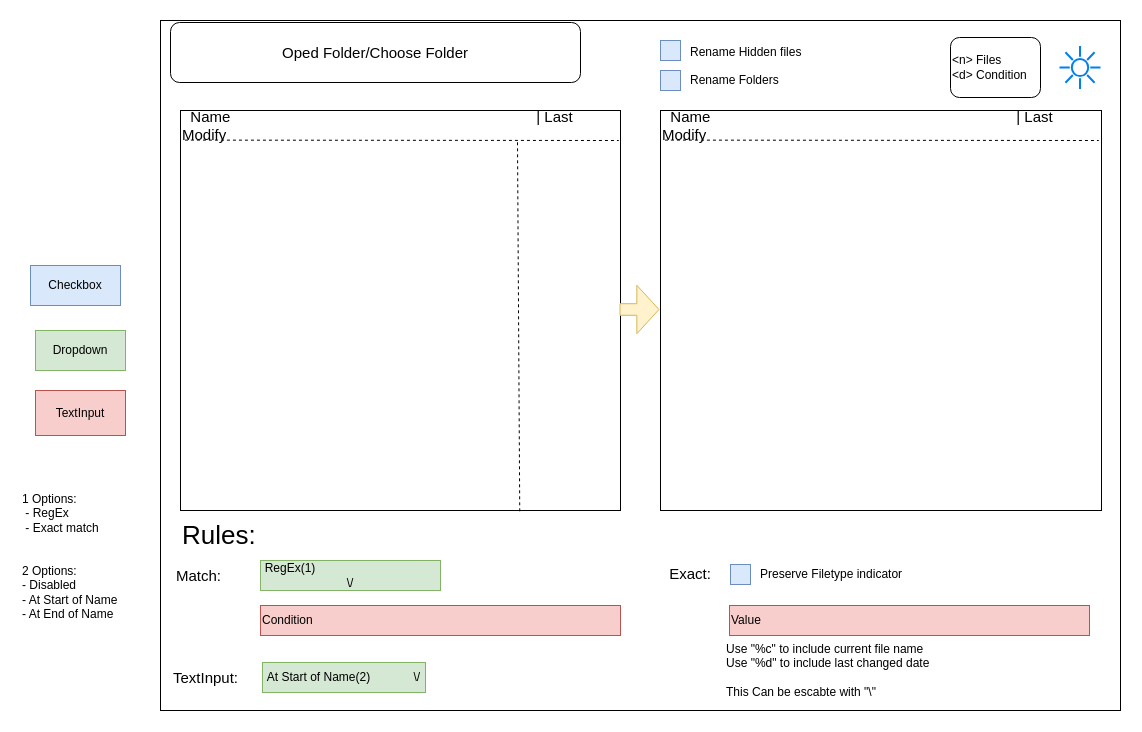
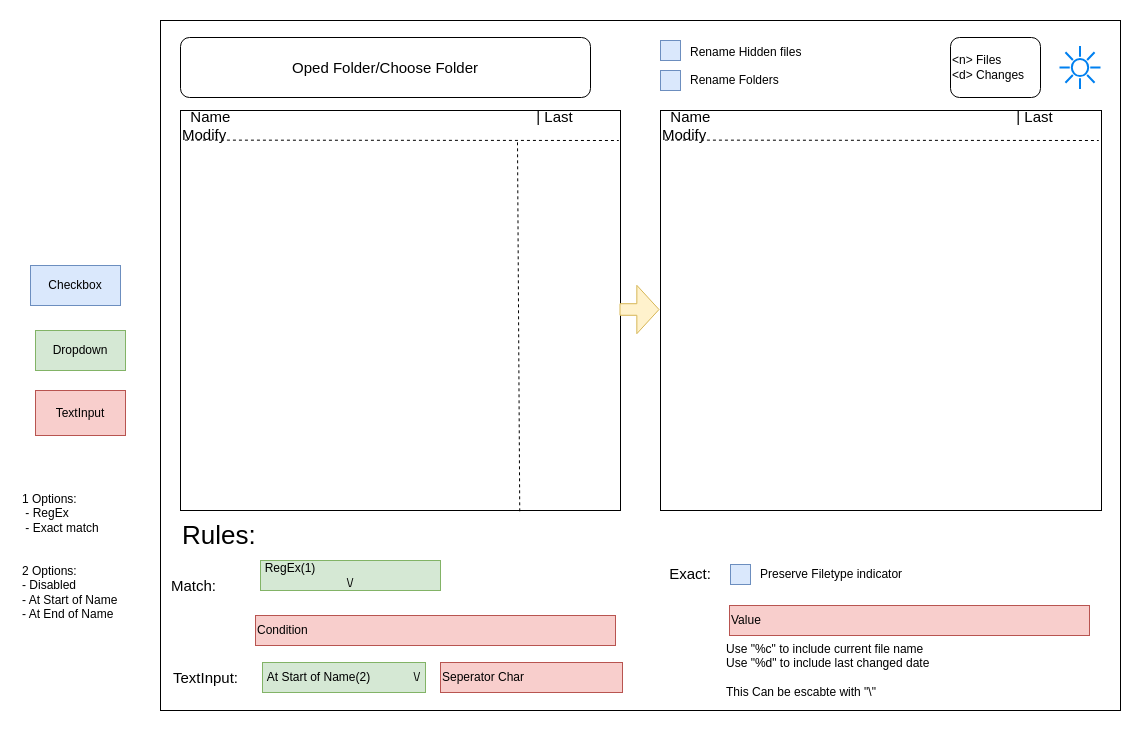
(376, 53) -> (386, 68)
(992, 68) -> (988, 68)
(205, 576) -> (200, 586)
(441, 621) -> (436, 631)
none -> (532, 678)
